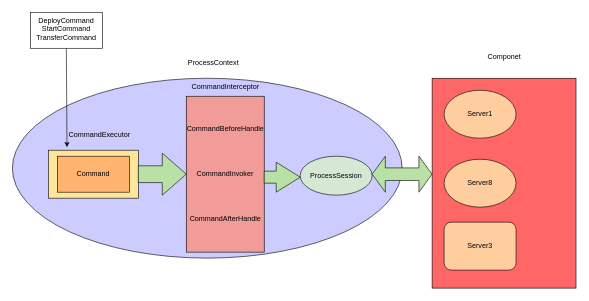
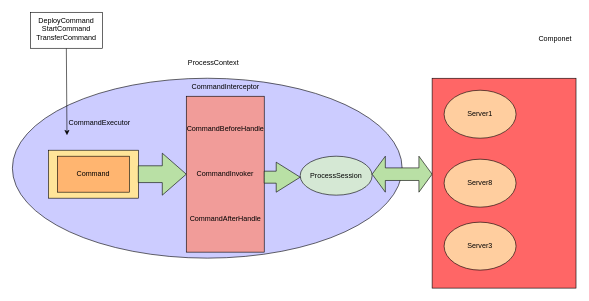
(504, 57) -> (555, 39)
(99, 135) -> (99, 123)
(480, 246) -> (480, 246)
